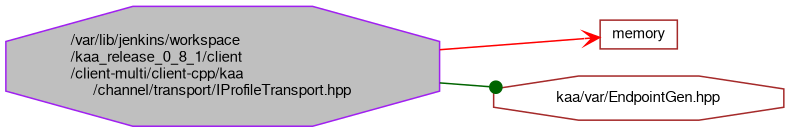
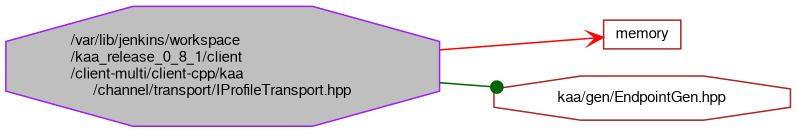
(639, 98) -> (642, 98)
